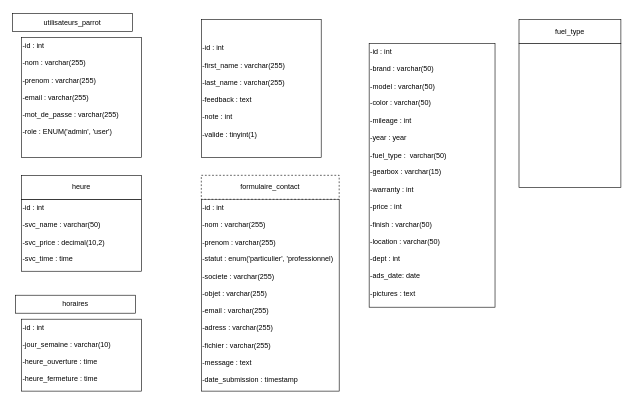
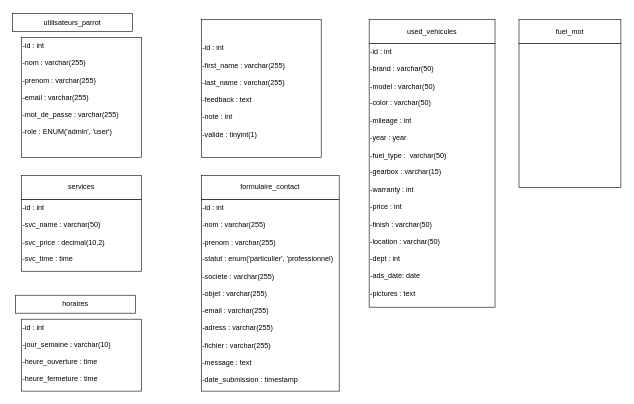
none -> (432, 32)
(570, 32) -> (570, 32)
(81, 188) -> (81, 188)
(270, 188) -> (270, 188)
